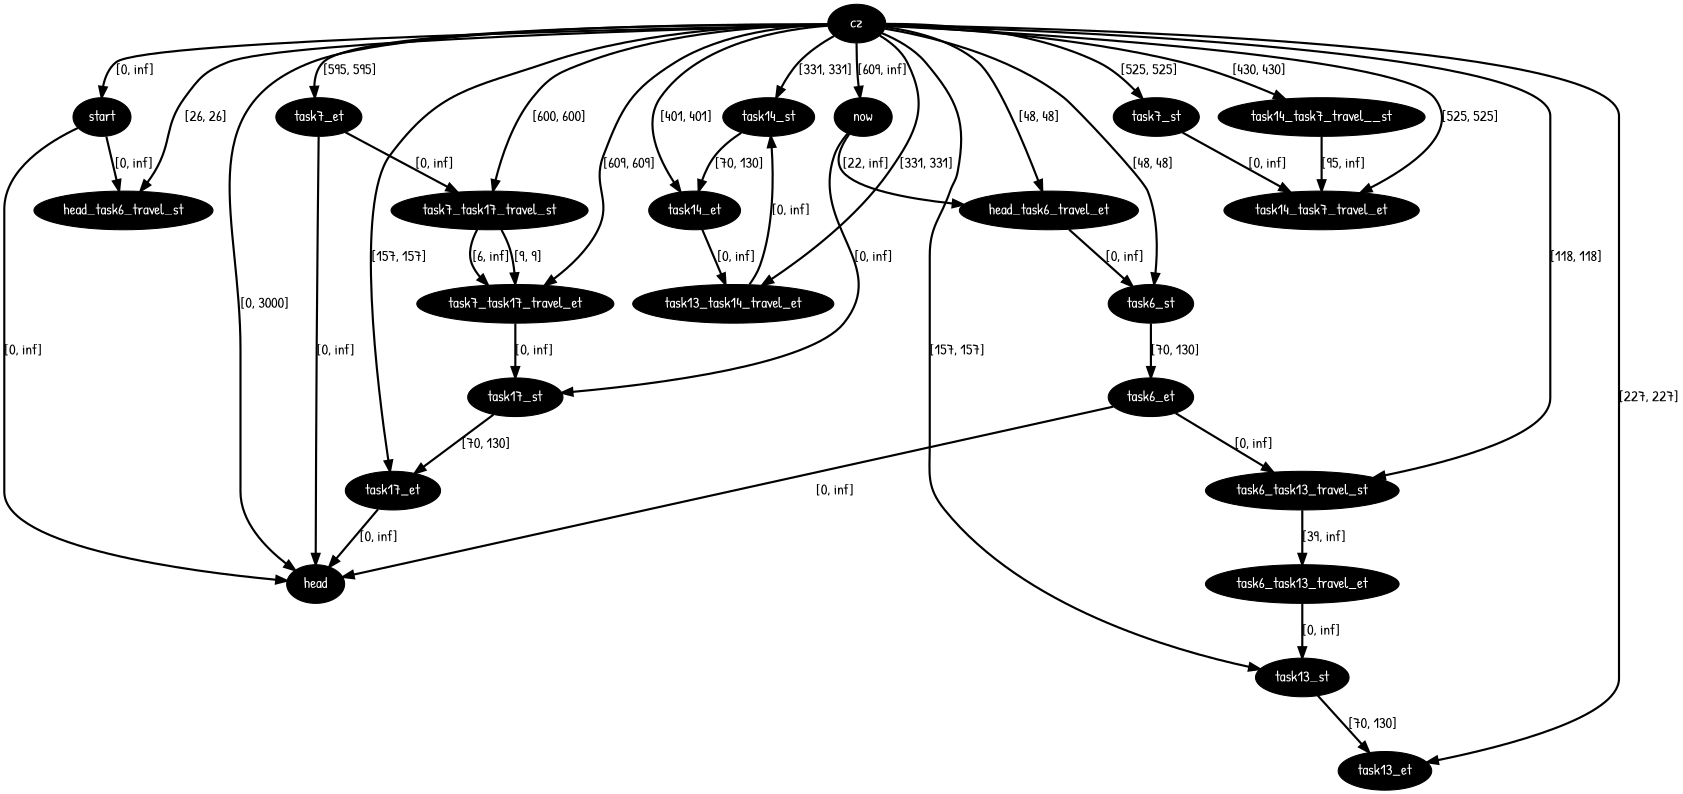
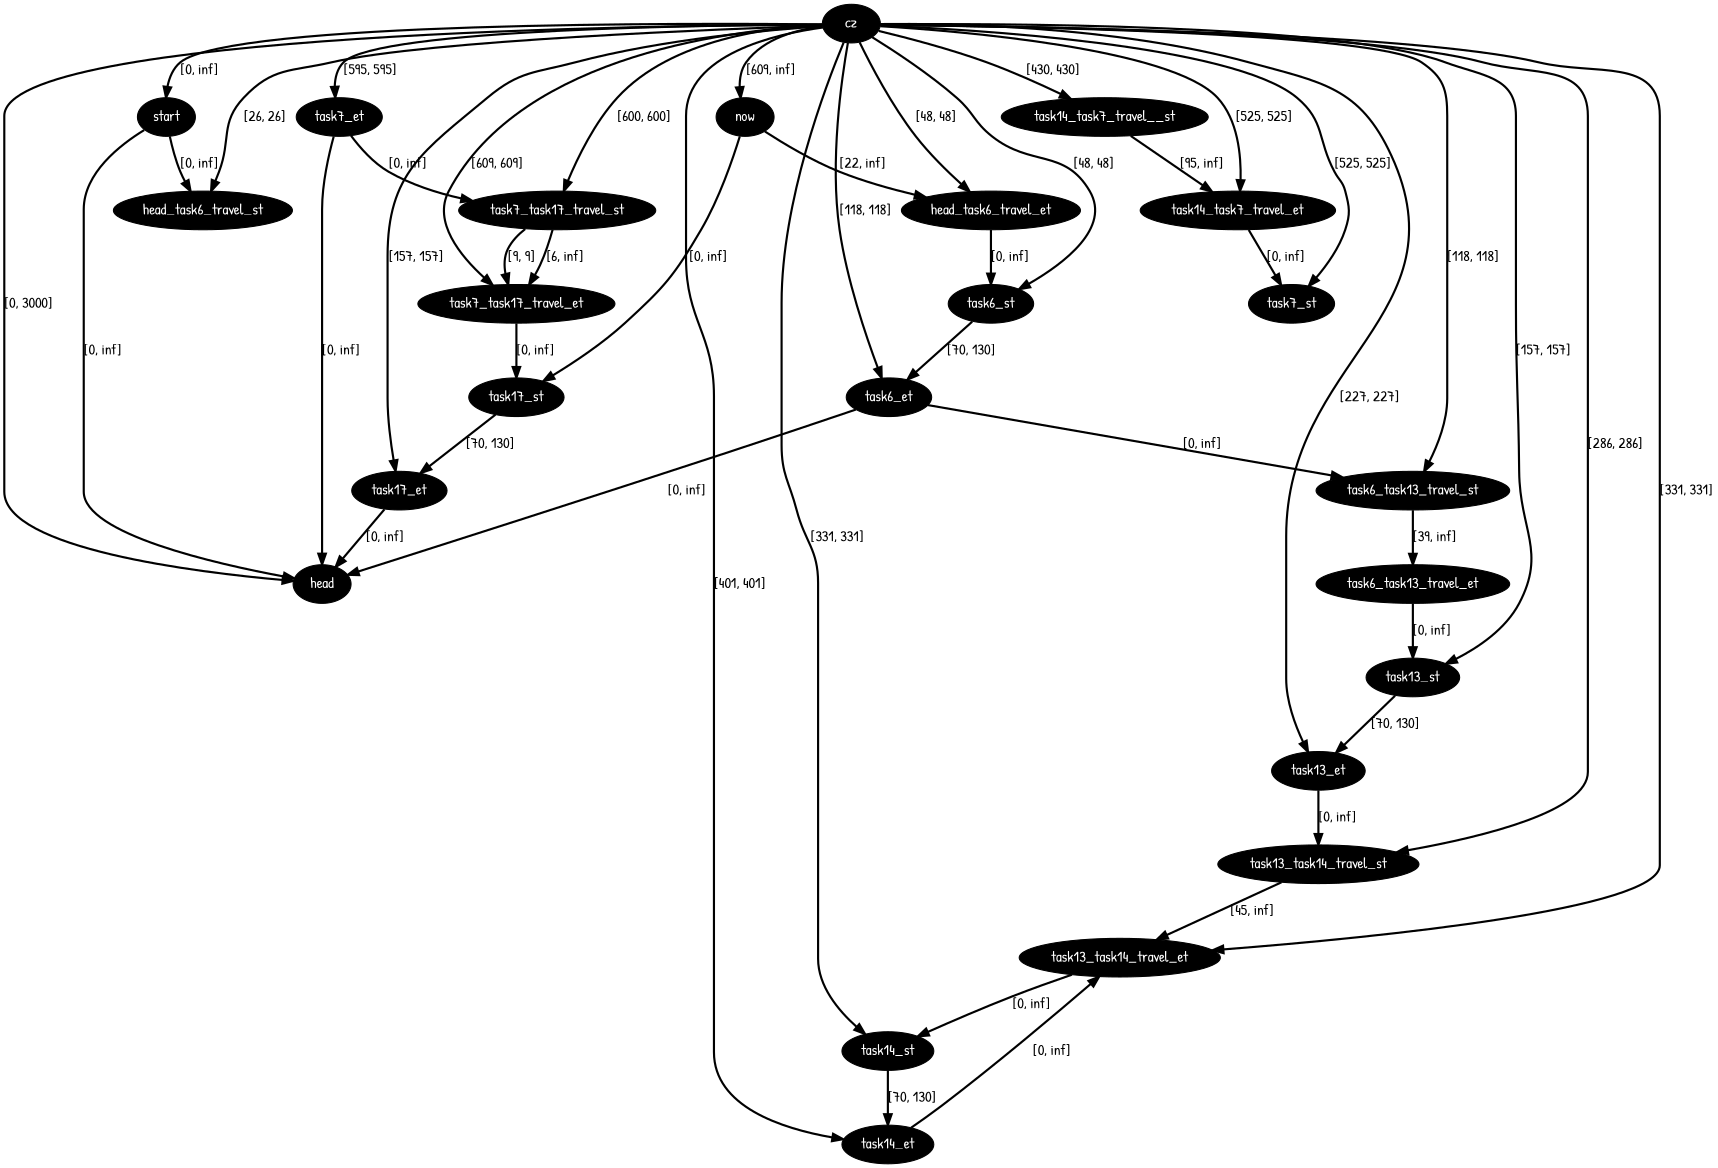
(1232, 160) -> (1262, 253)
none -> (837, 208)
none -> (1318, 864)
